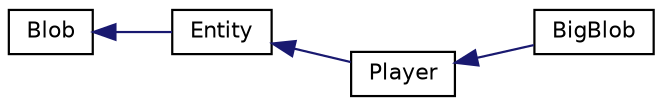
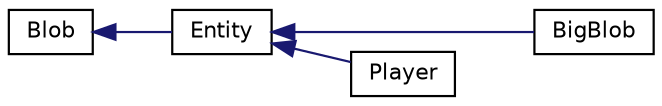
(505, 51) -> (414, 32)
